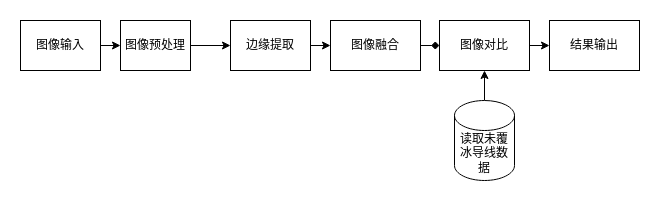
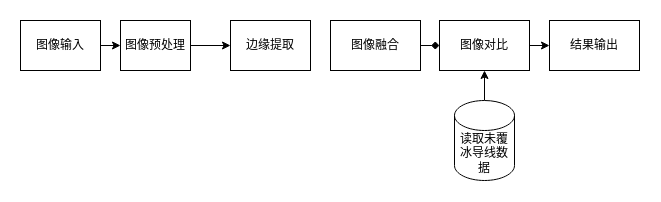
(317, 46) -> none
